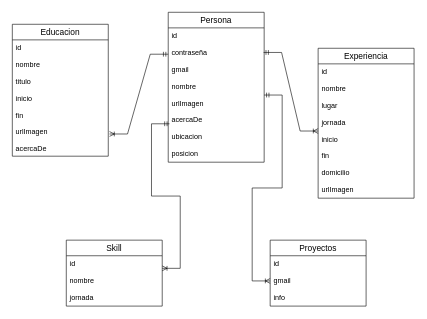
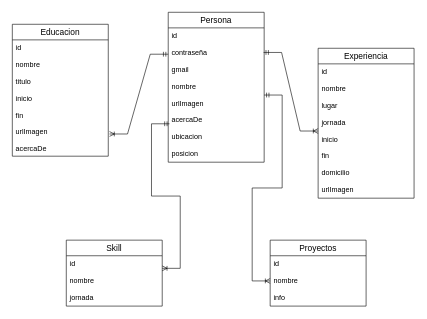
(277, 264) -> (277, 264)
